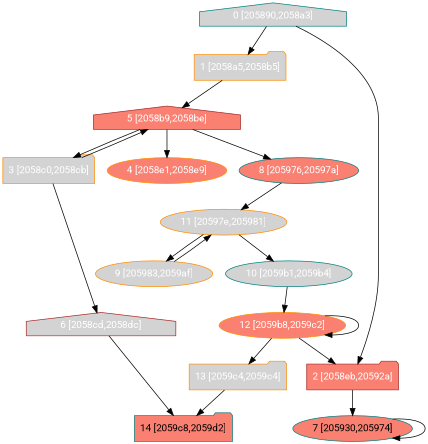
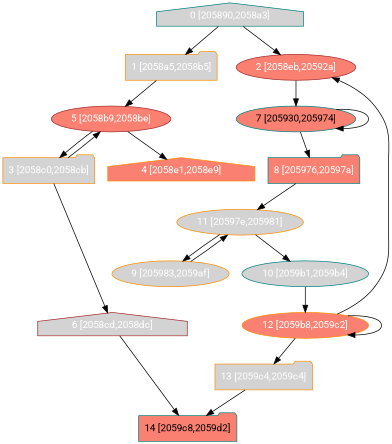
(167, 119) -> (111, 119)
(228, 143) -> (304, 141)
(167, 171) -> (181, 171)
(299, 171) -> (314, 171)
(353, 377) -> (296, 67)
